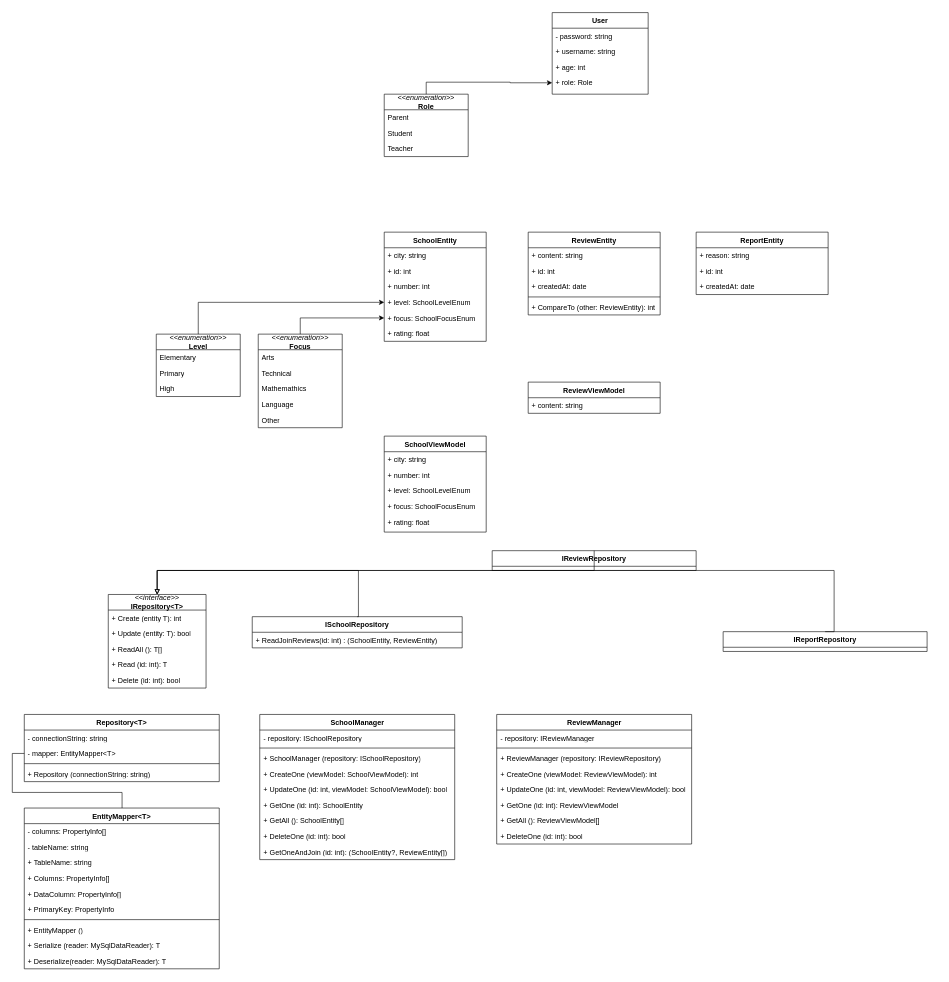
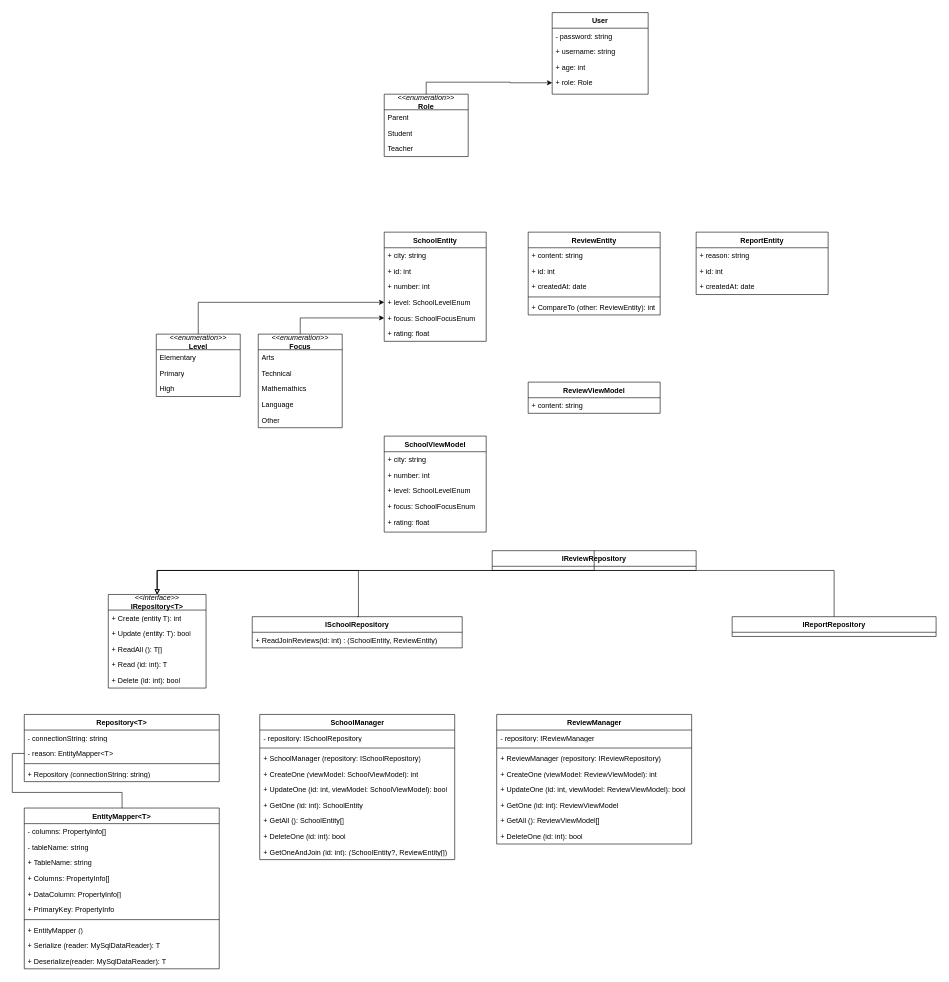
(825, 641) -> (834, 626)
(75, 754) -> (75, 754)
